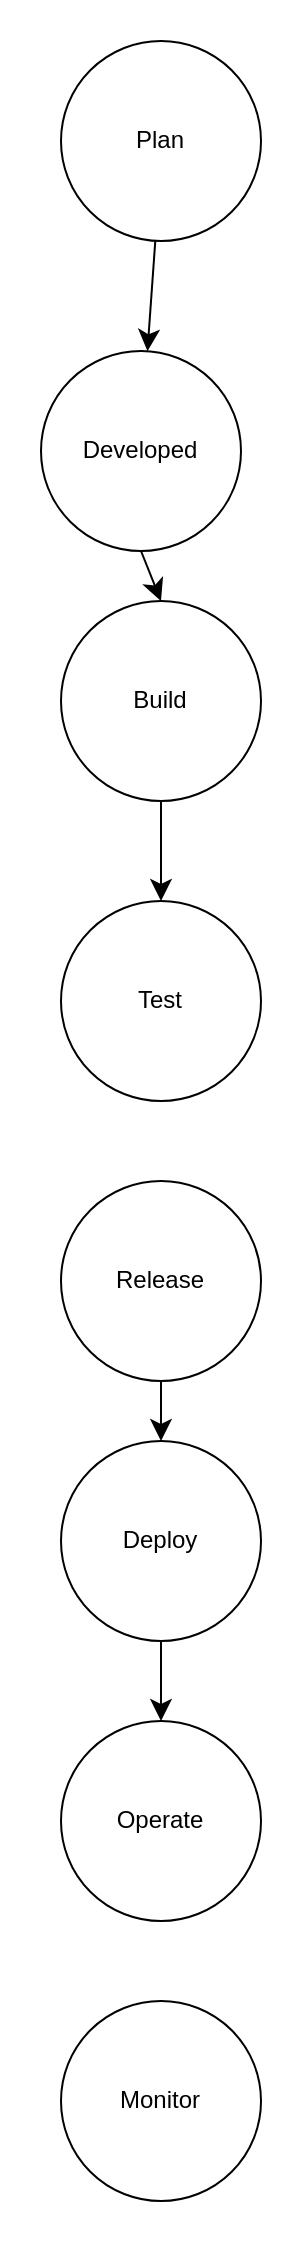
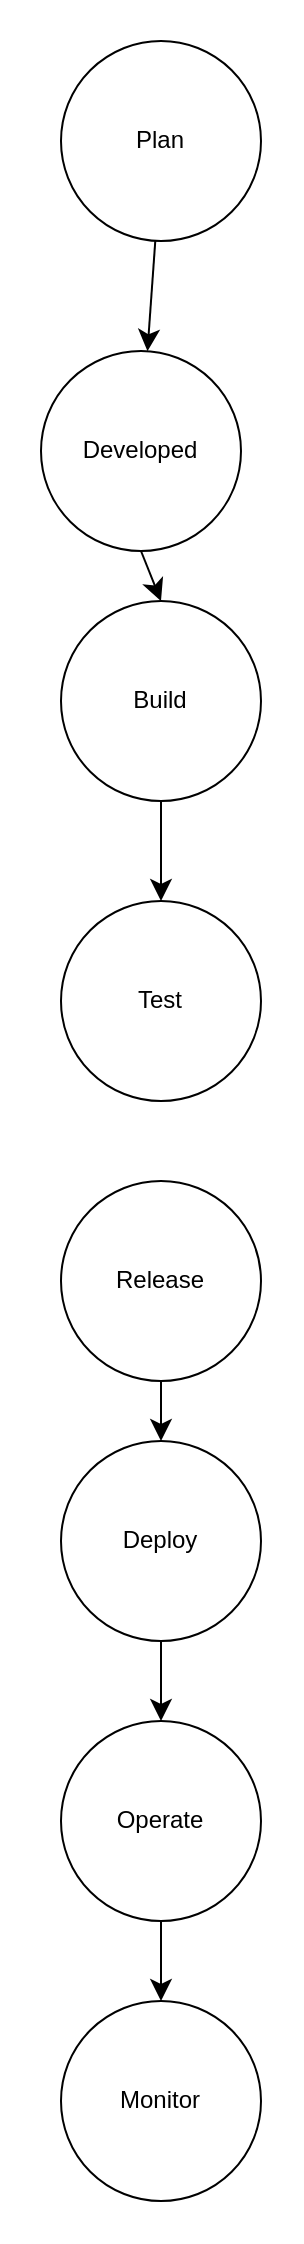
none -> (161, 1954)
